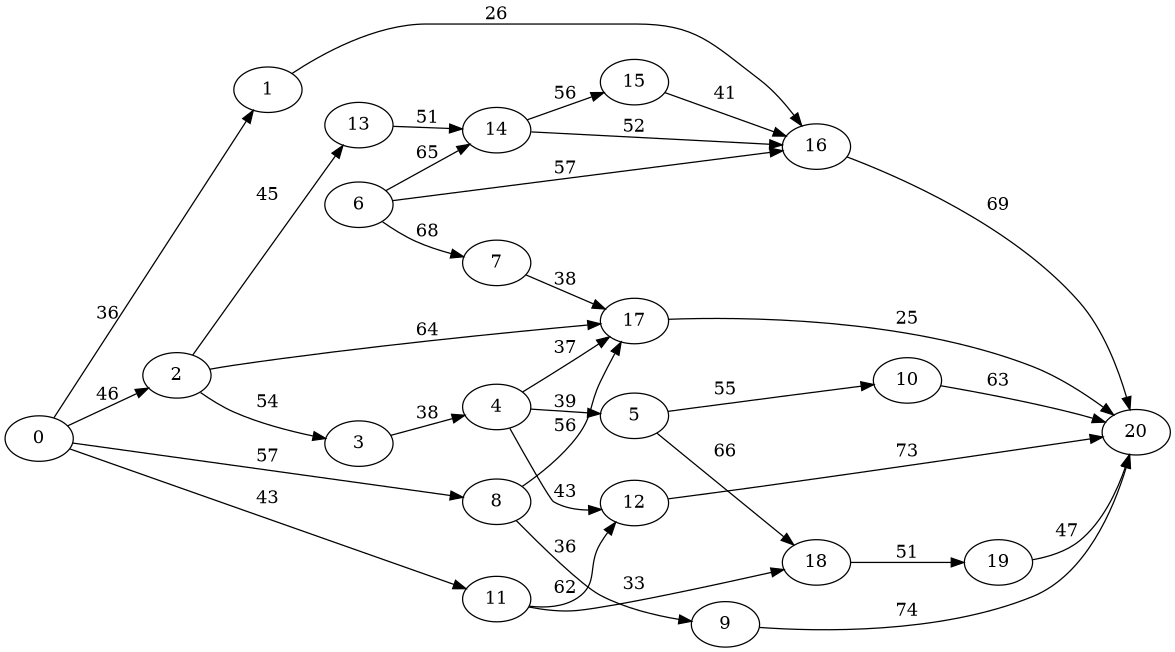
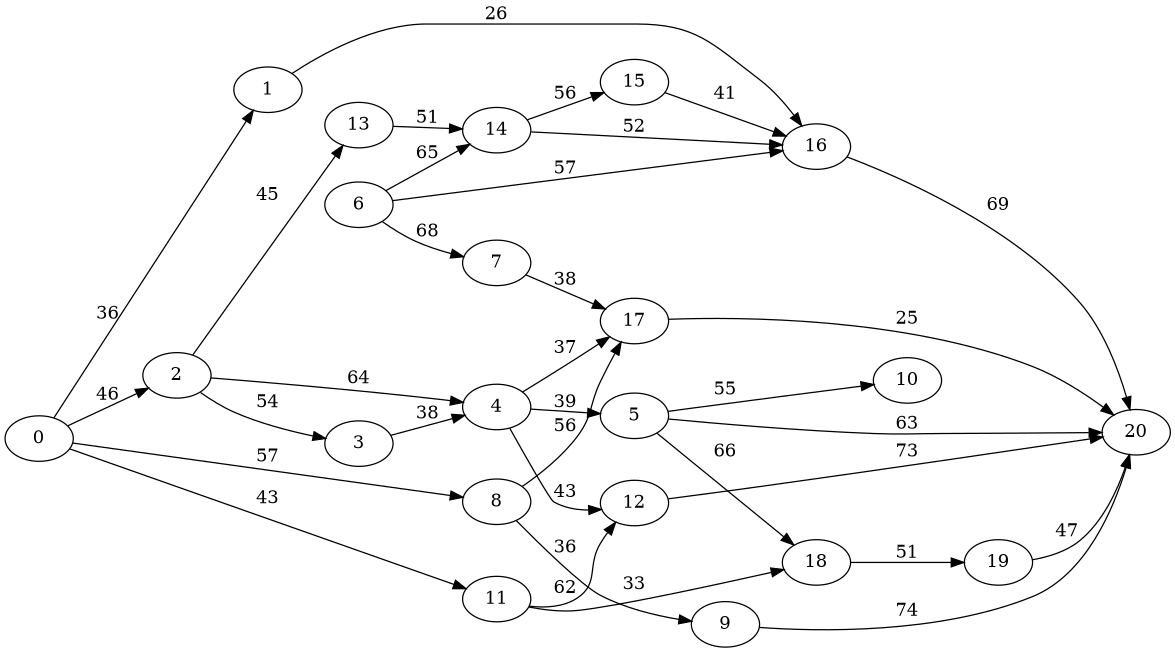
(398, 344) -> (331, 388)
(1017, 400) -> (878, 434)
